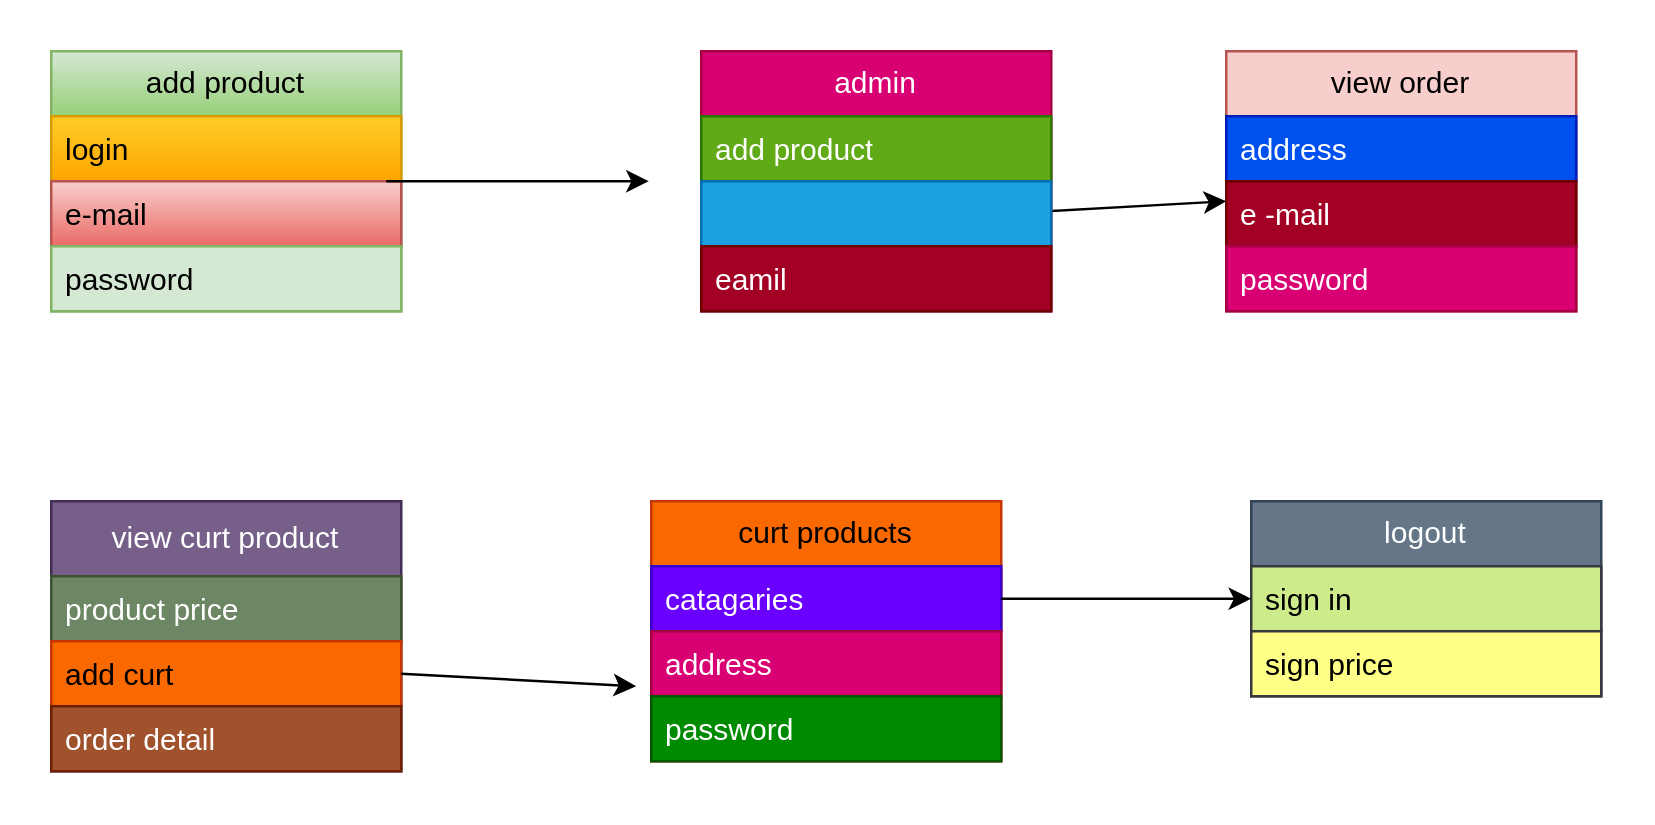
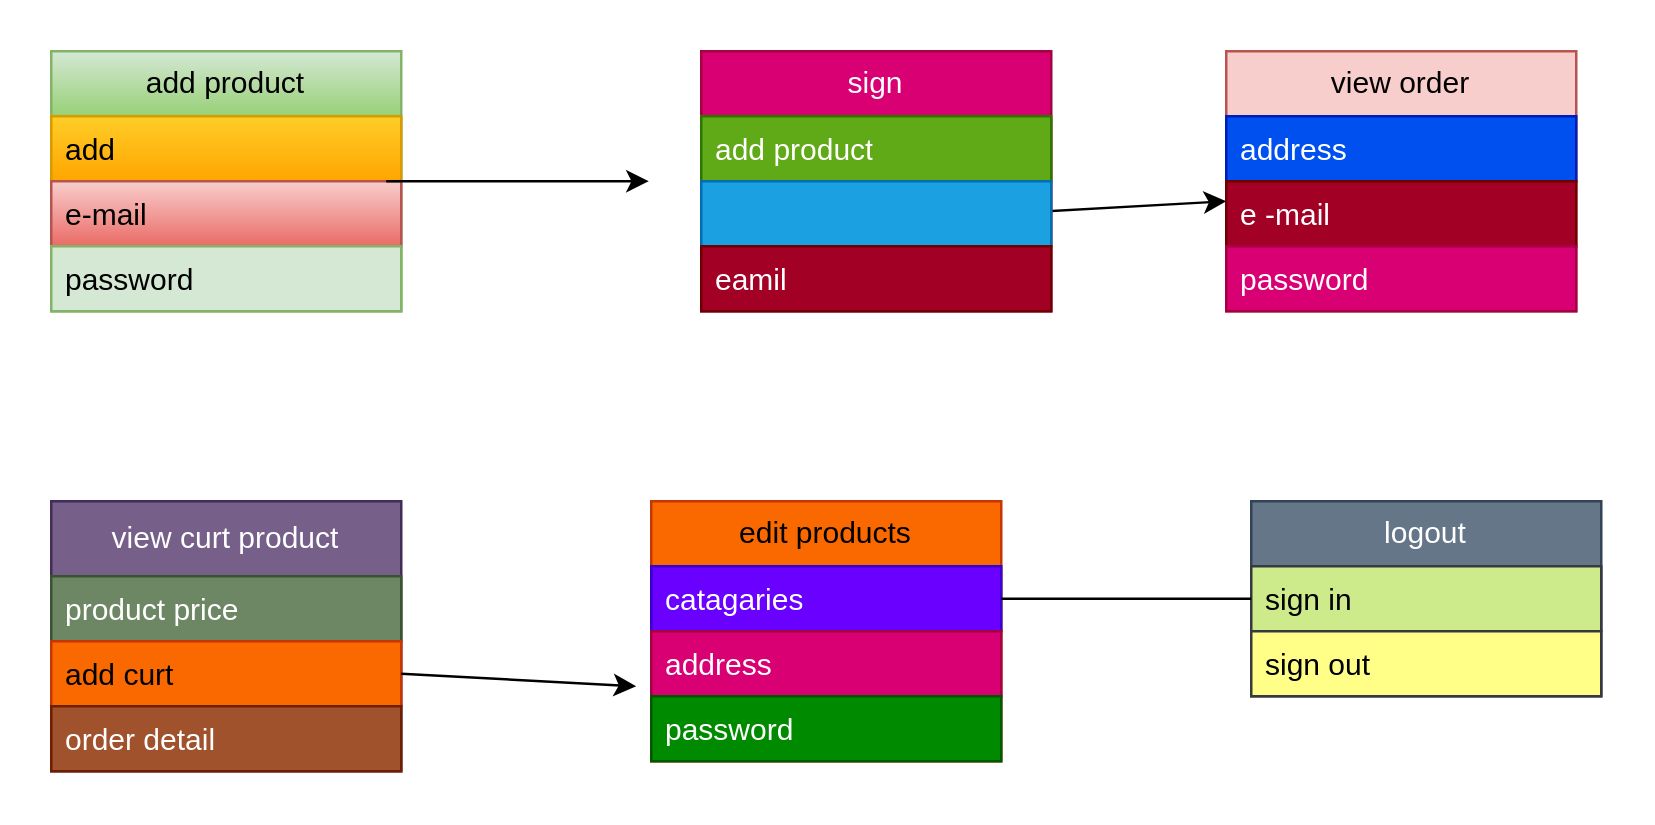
(876, 84) -> (876, 84)
(100, 152) -> (91, 152)
(826, 534) -> (826, 534)
(1233, 599) -> (1239, 599)
(1339, 667) -> (1326, 667)
